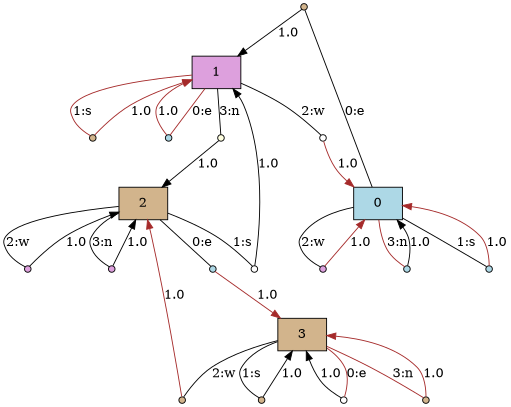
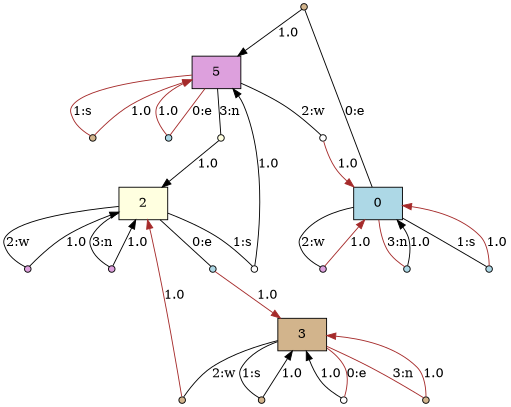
(216, 72) -> (216, 72)
(143, 203) -> (143, 203)
